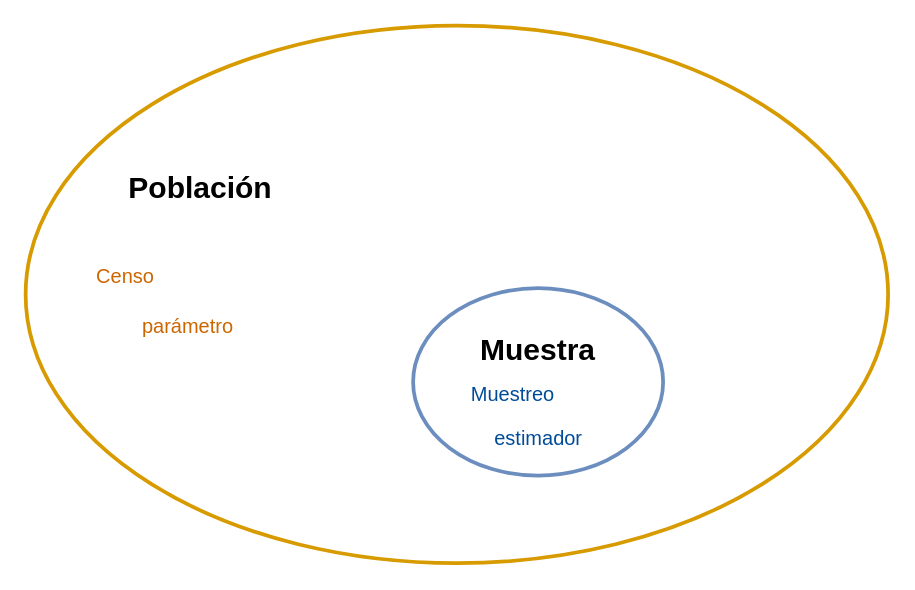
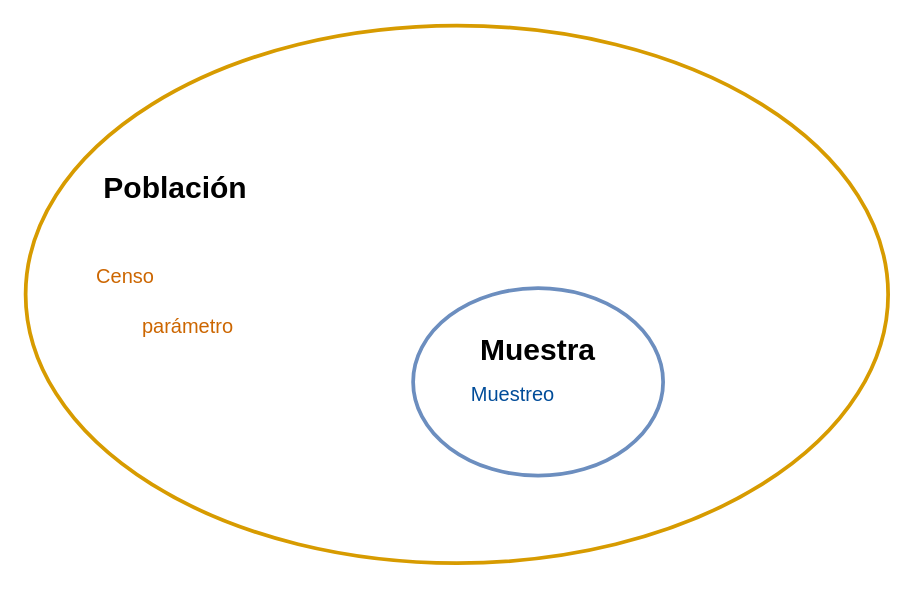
(201, 188) -> (176, 188)
(538, 438) -> none
